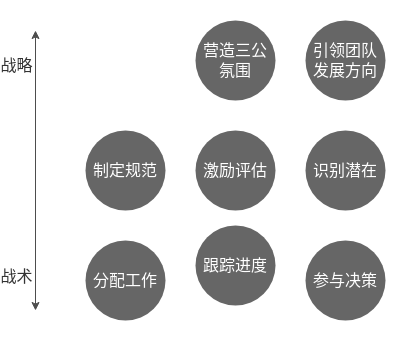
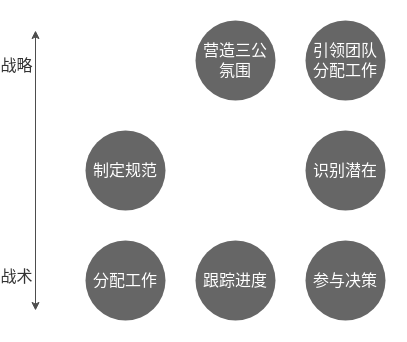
(346, 61) -> (346, 61)
(236, 171) -> none
(236, 266) -> (236, 281)
